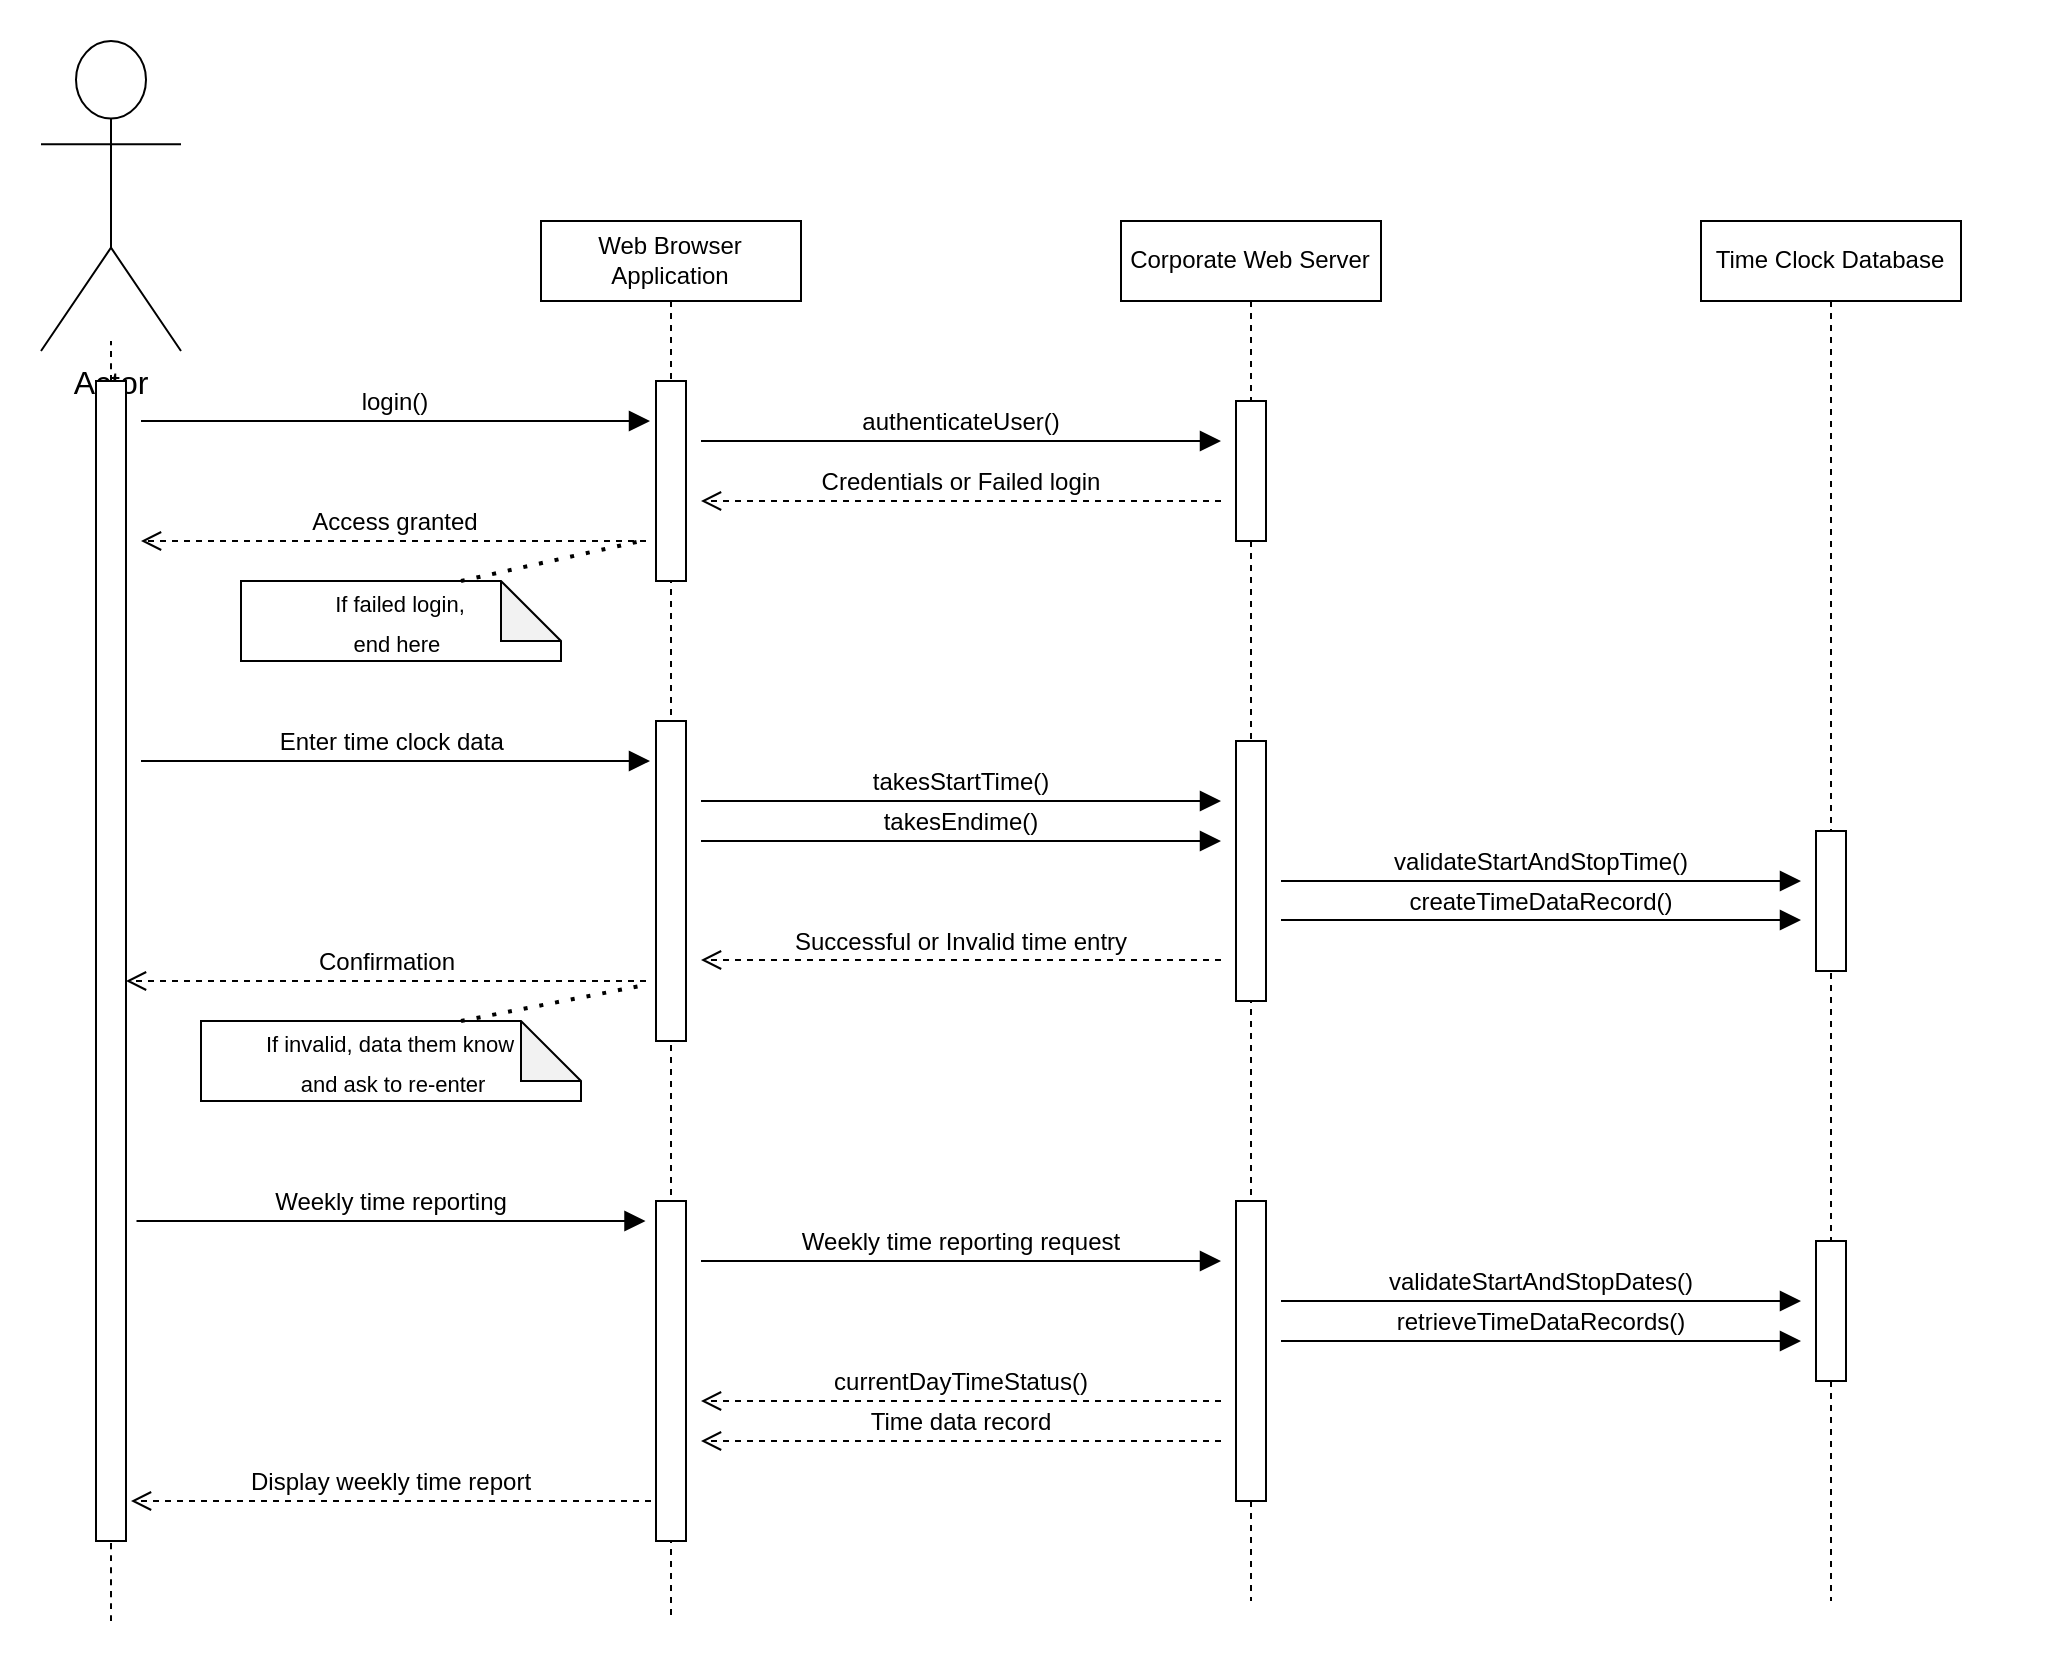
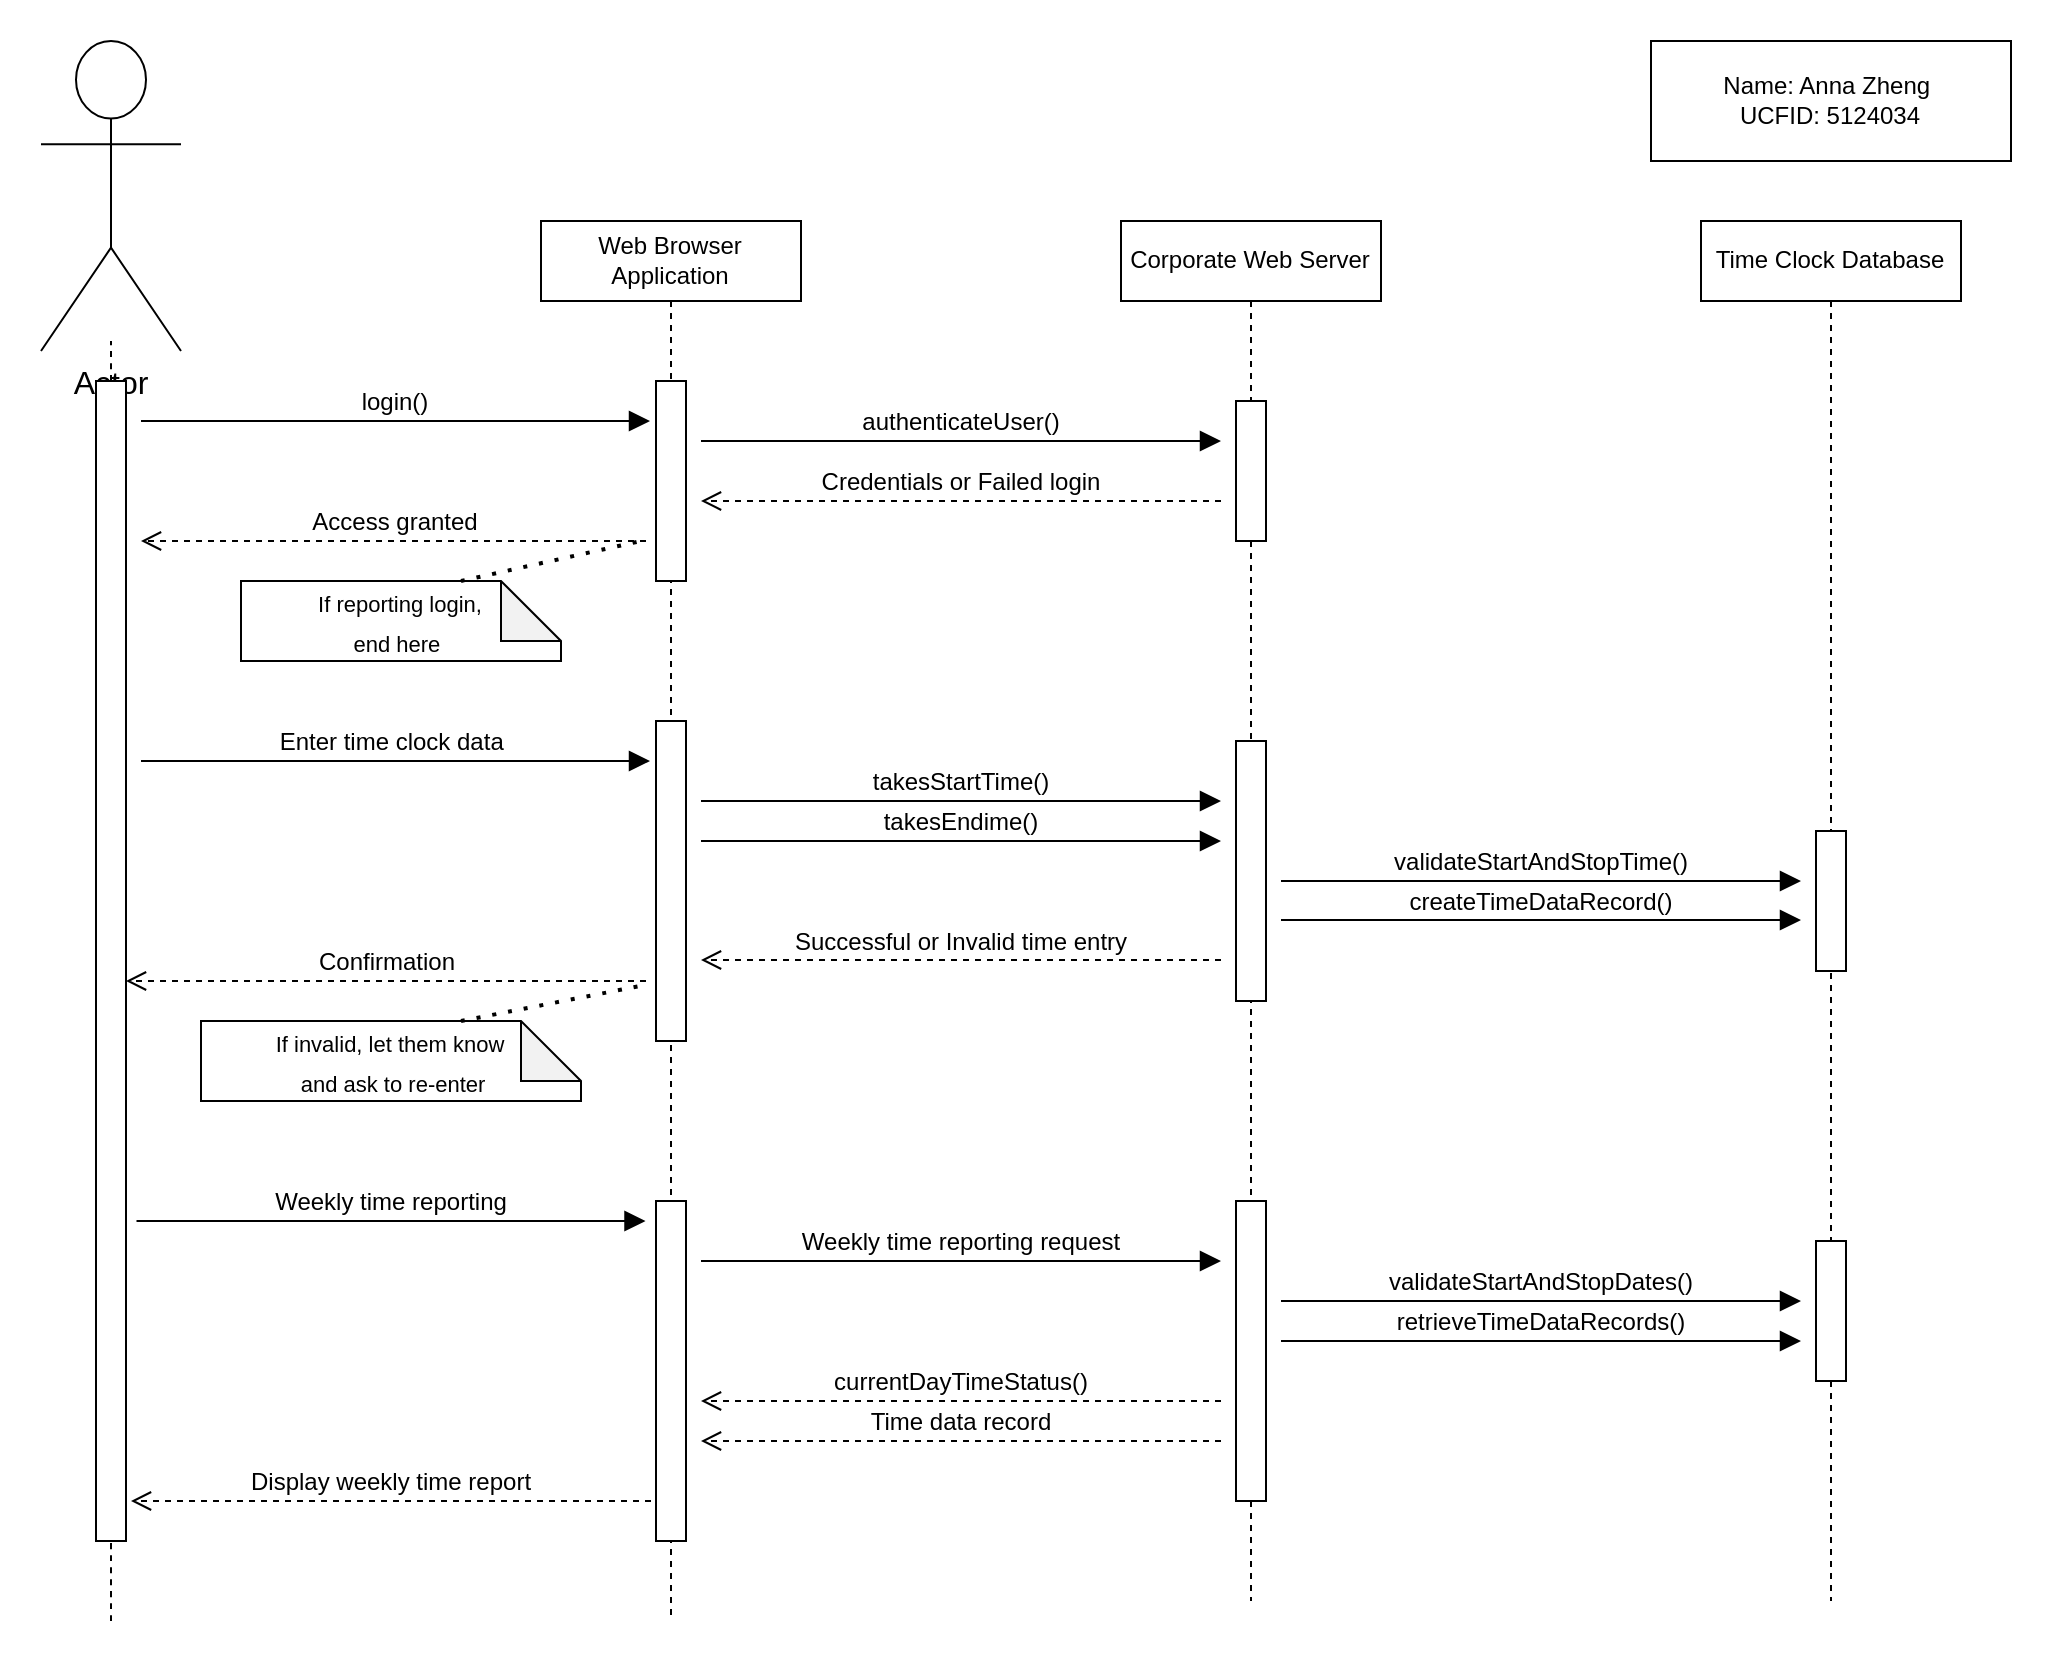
none -> (1831, 101)
(401, 621) -> (401, 621)
(391, 1061) -> (391, 1061)
